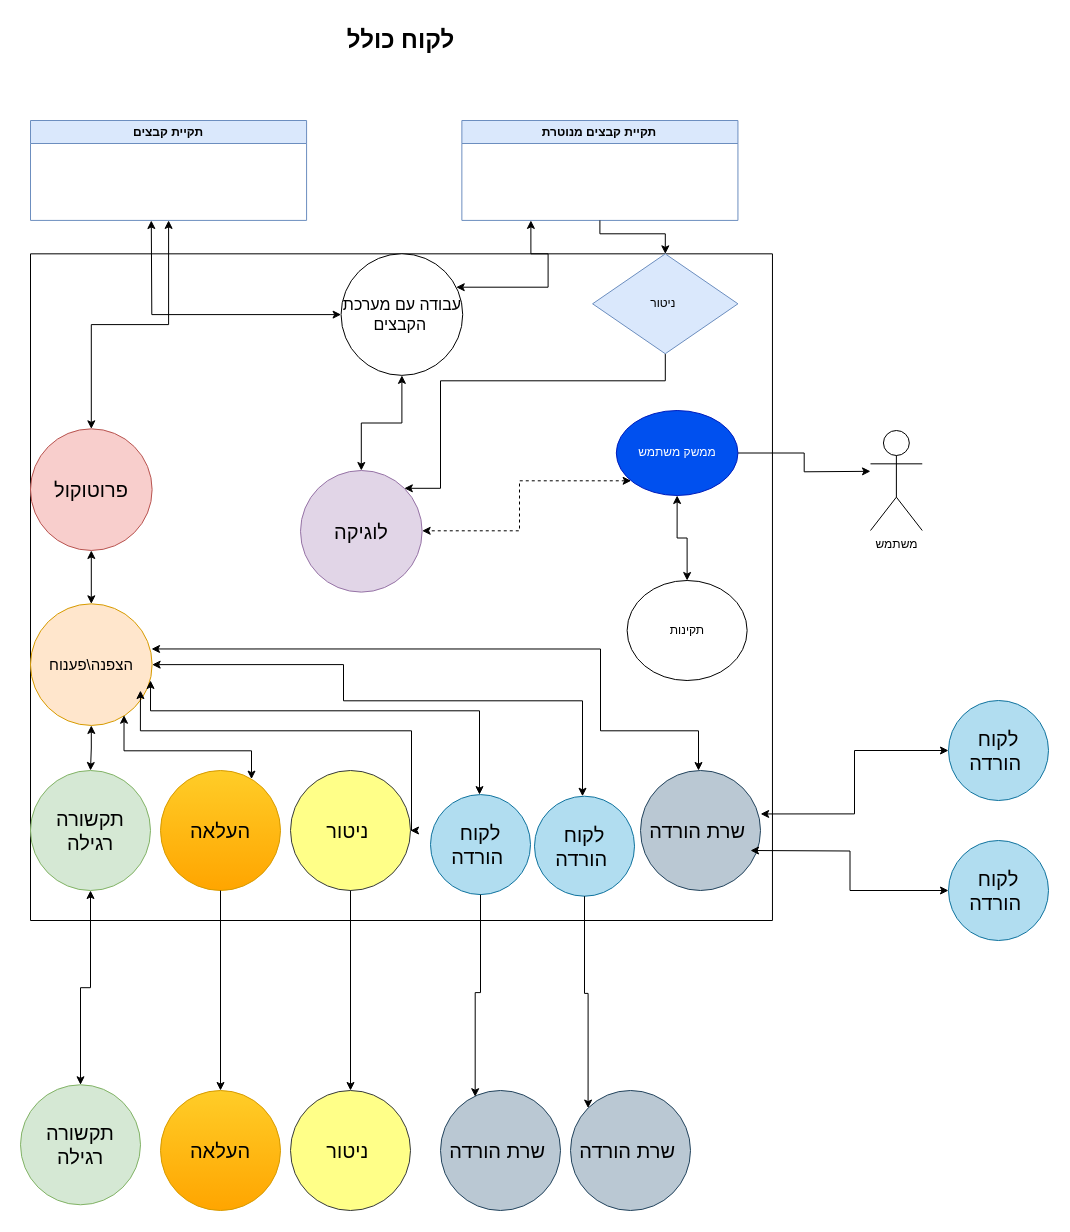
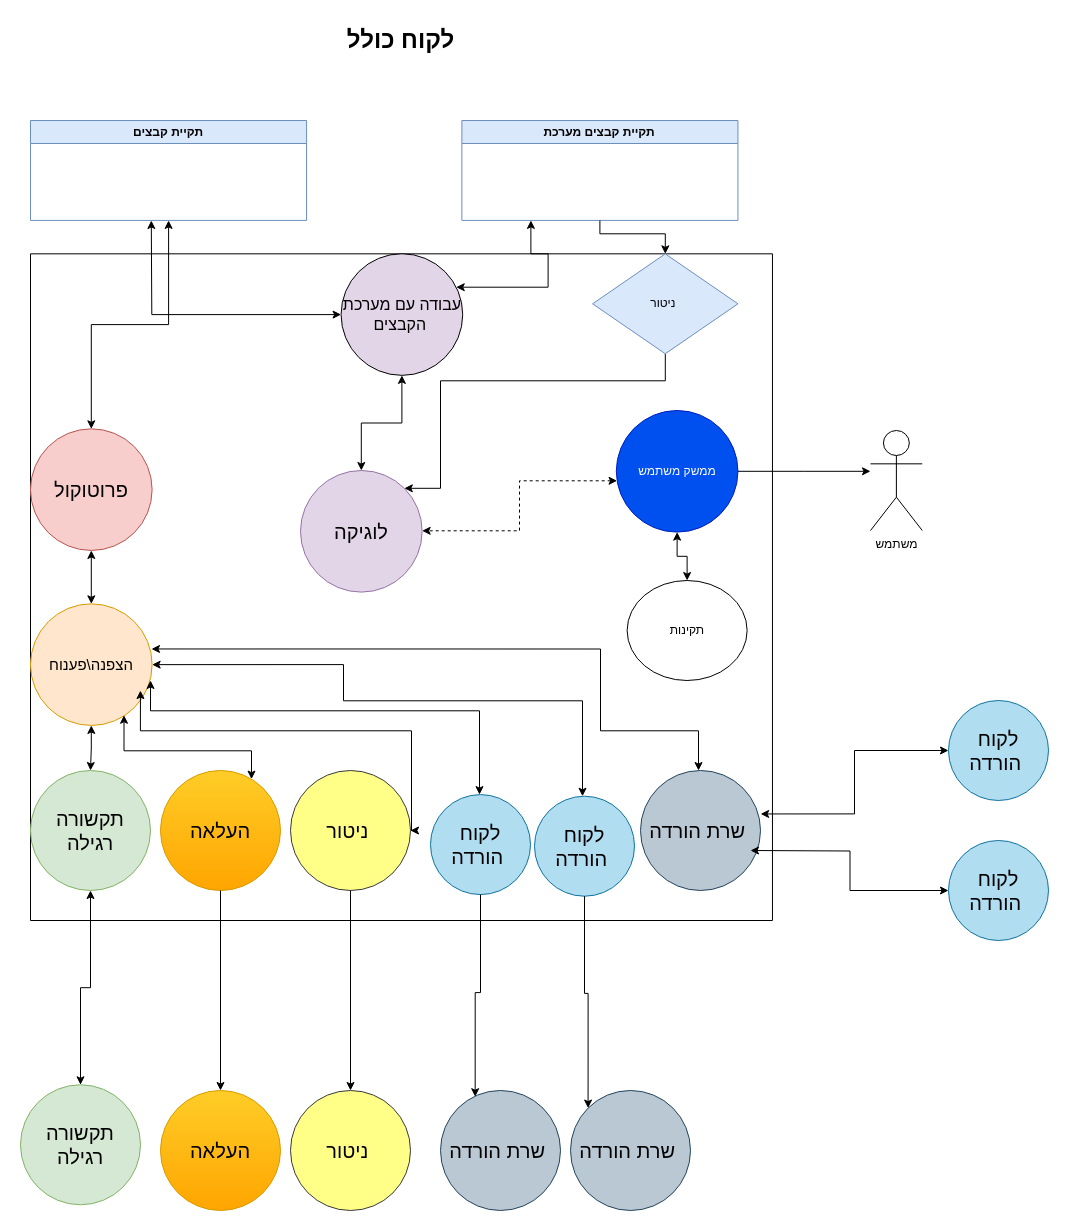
(600, 133) -> (600, 133)
(402, 315) -> (402, 315)
(677, 453) -> (677, 471)
